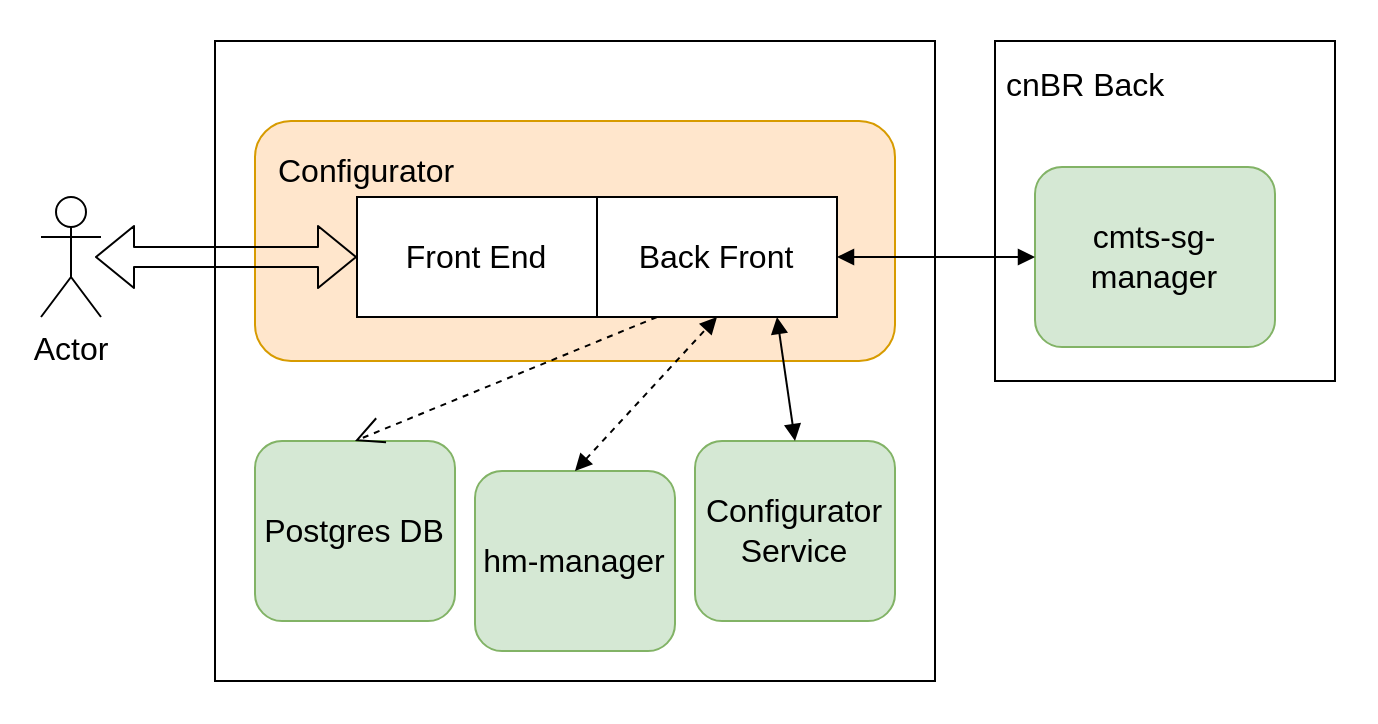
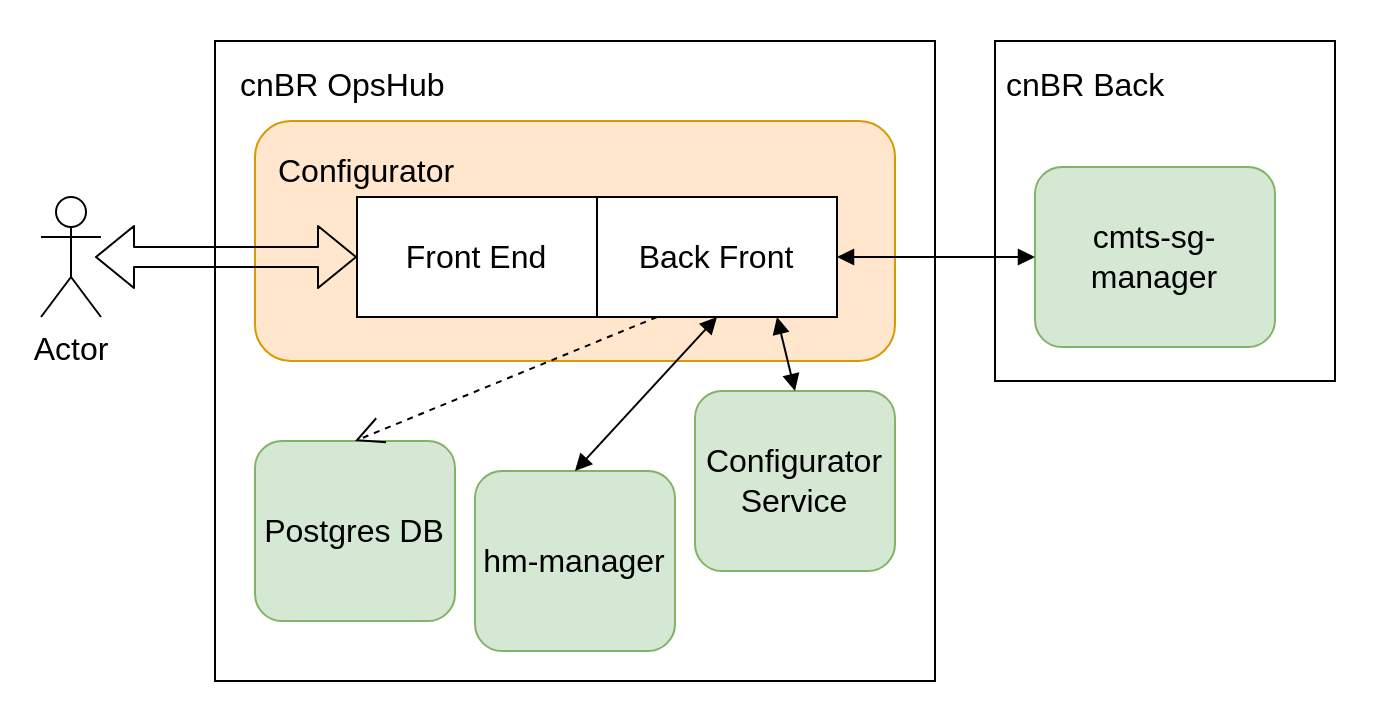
none -> (357, 81)
(647, 393) -> (647, 393)
(795, 531) -> (795, 481)
